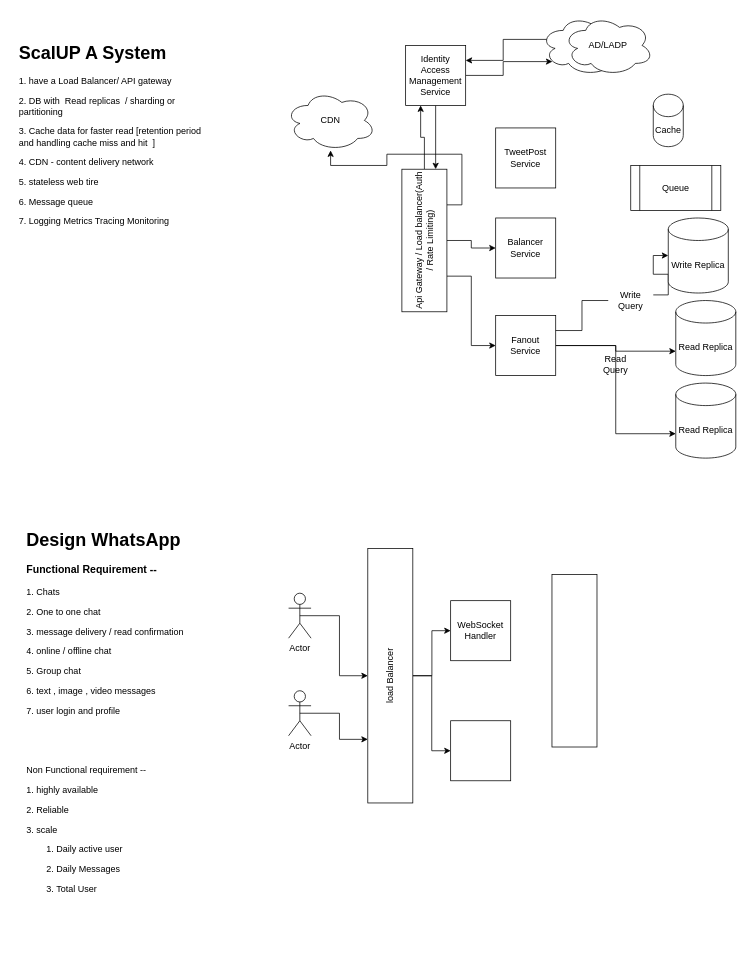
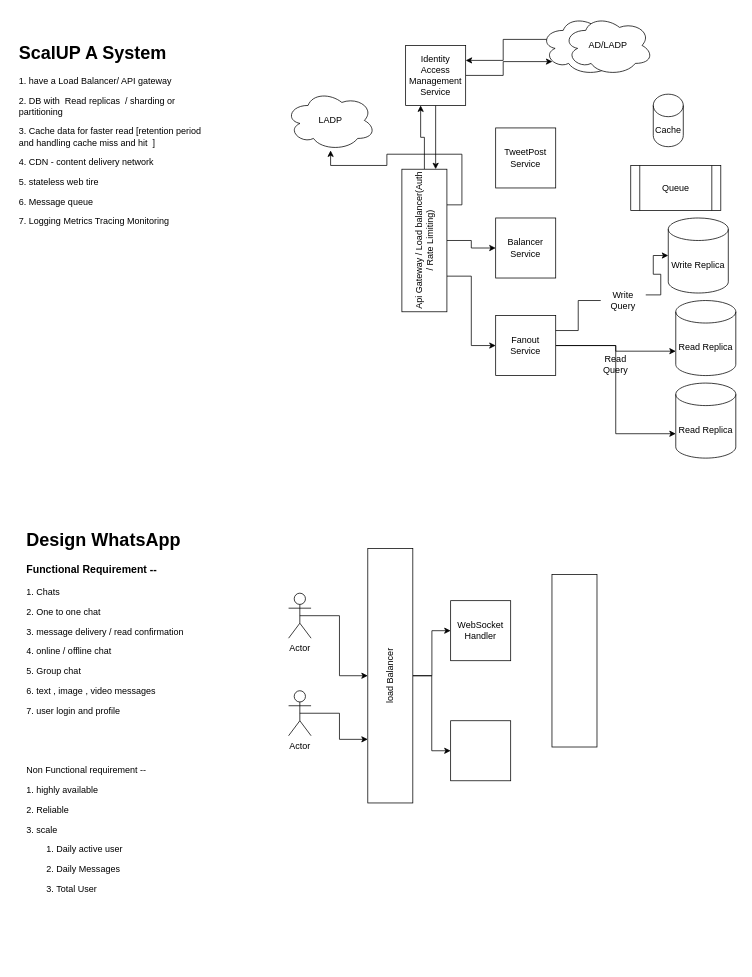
(330, 120) -> (330, 120)
(630, 300) -> (623, 300)
